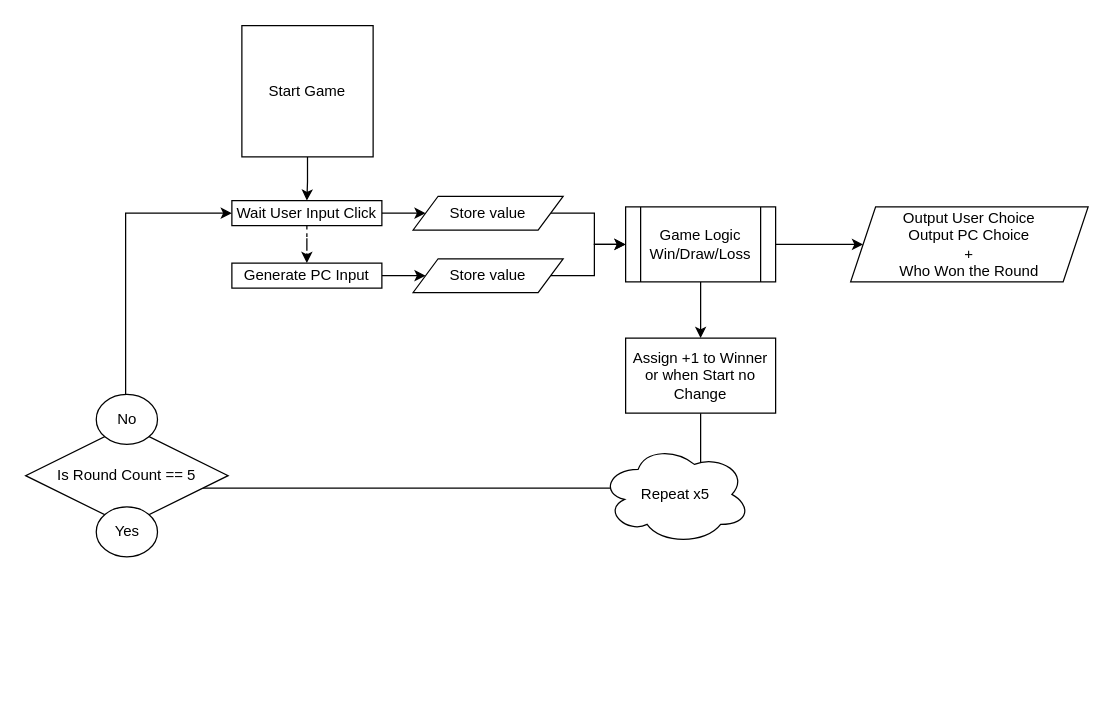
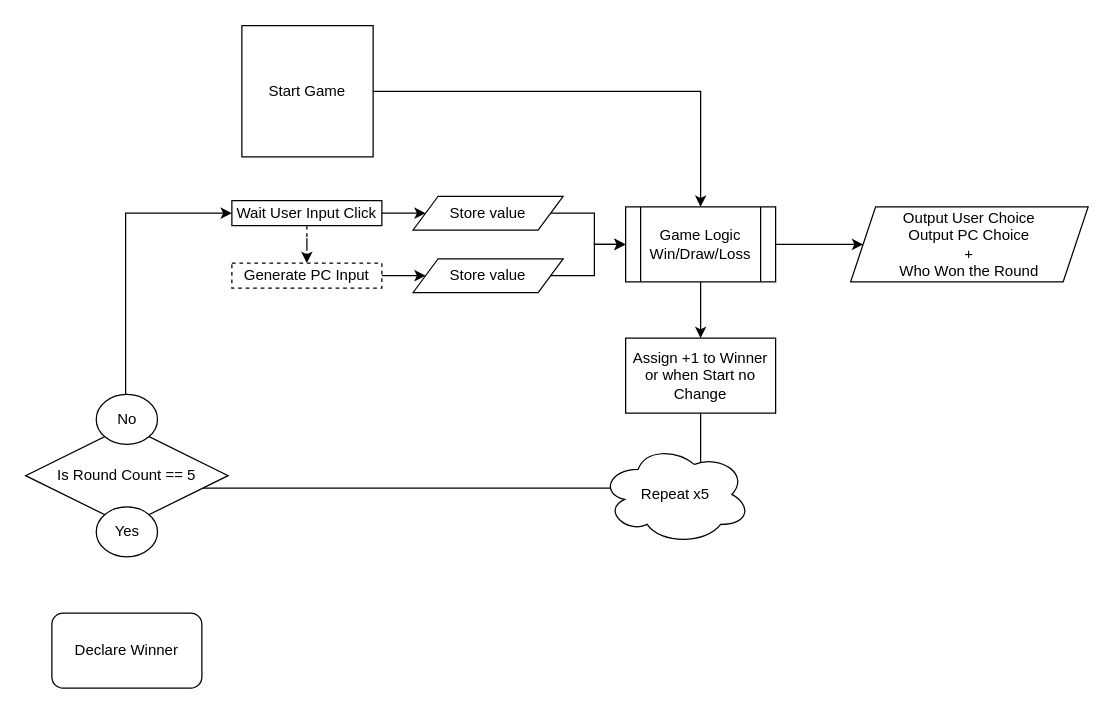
(308, 174) -> (590, 91)
(307, 276) -> (307, 276)
none -> (127, 651)
